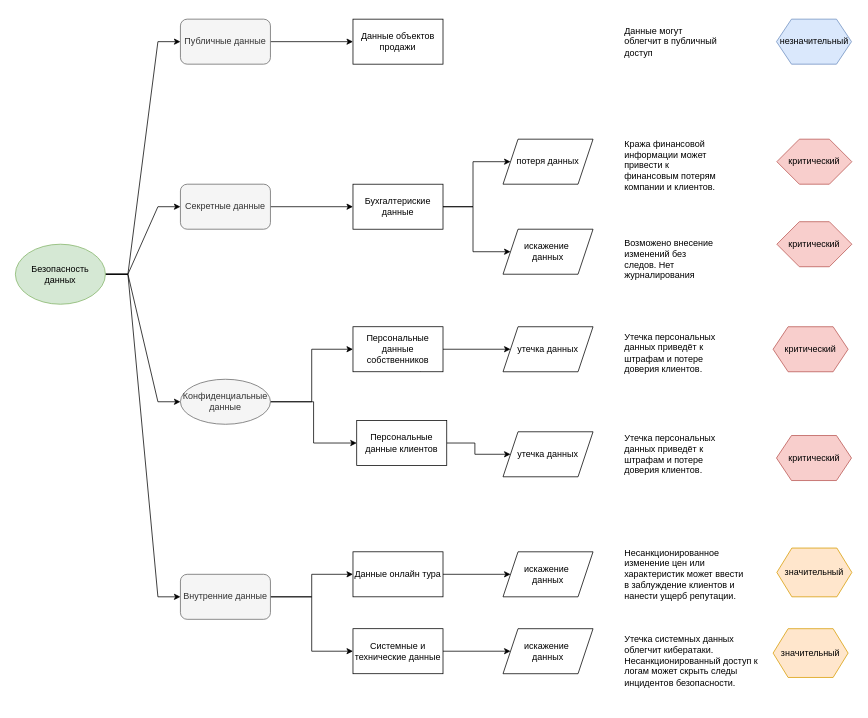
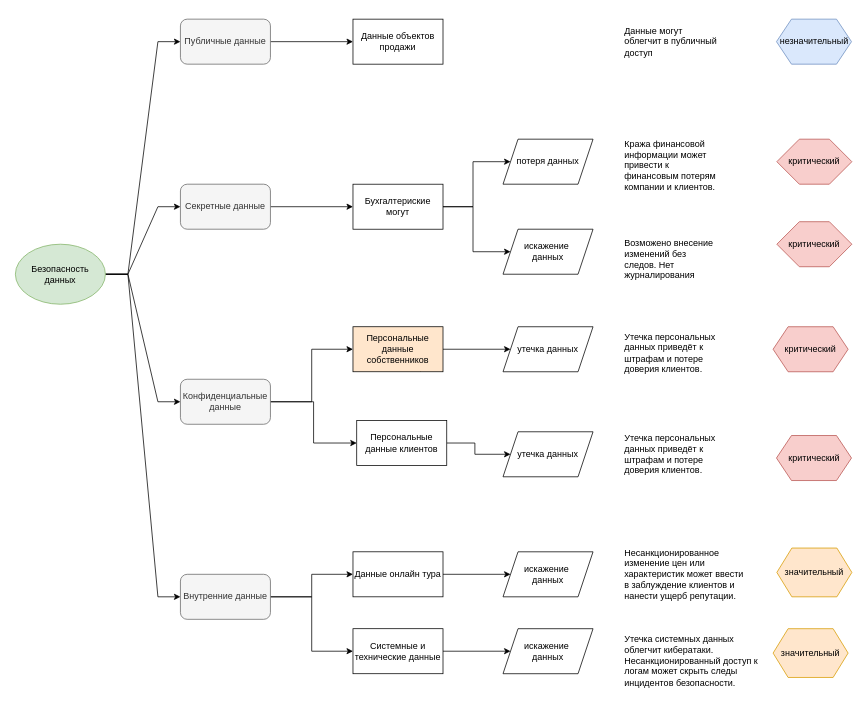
(398, 207) -> (398, 207)
(398, 349) -> (398, 349)
(225, 402) -> (225, 402)
